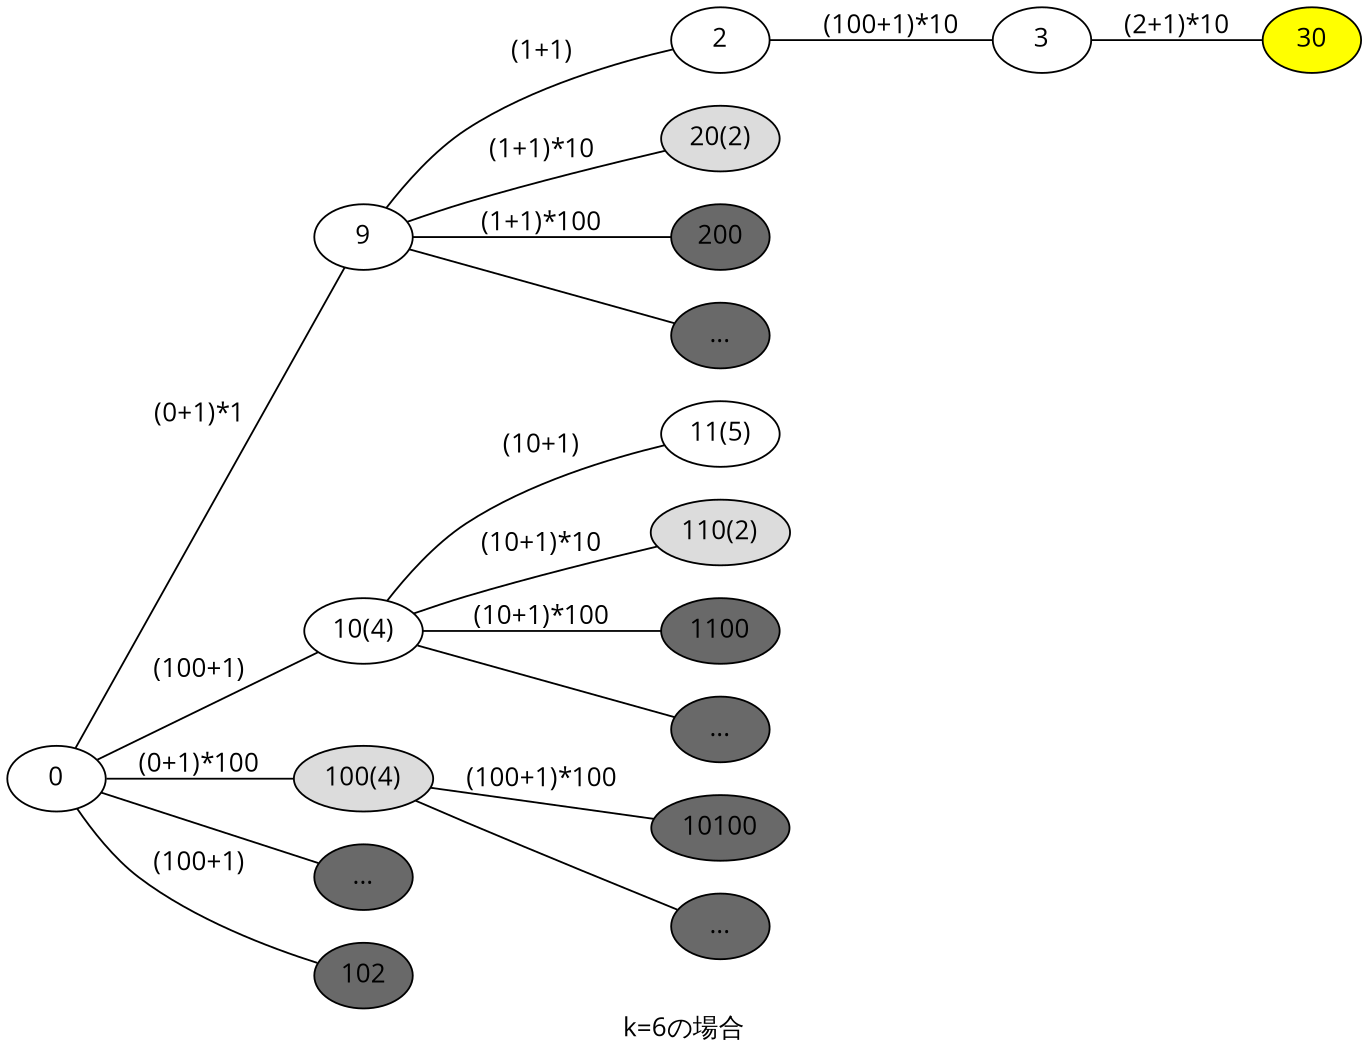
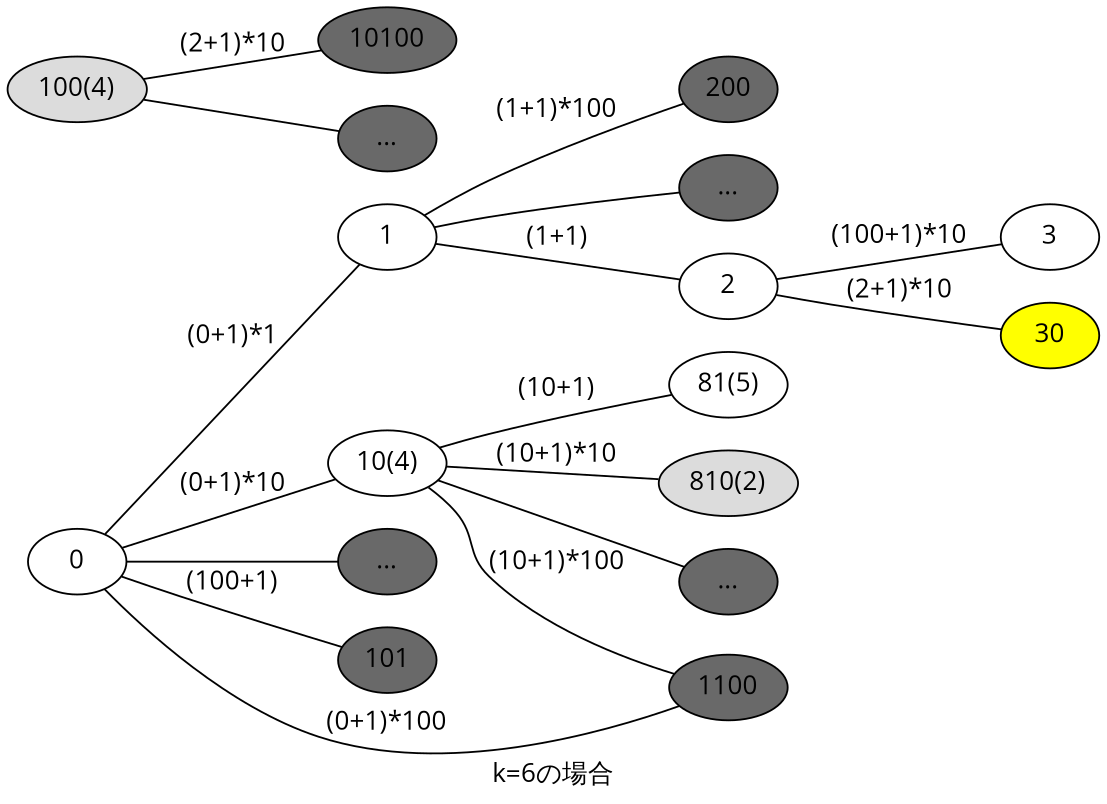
(1177, 40) -> (889, 313)
(720, 139) -> none
(364, 237) -> (387, 237)
(720, 434) -> (728, 385)
(720, 532) -> (728, 483)
(200, 670) -> (233, 484)
(200, 779) -> (370, 749)
(542, 780) -> (233, 45)
(364, 976) -> (387, 660)
